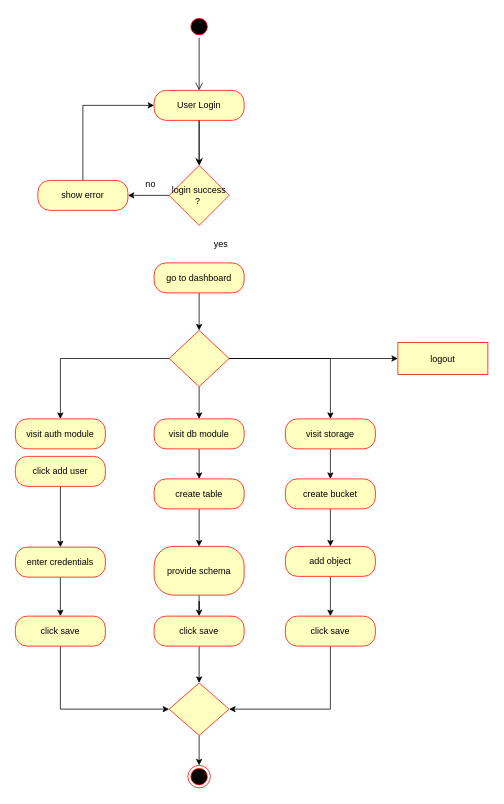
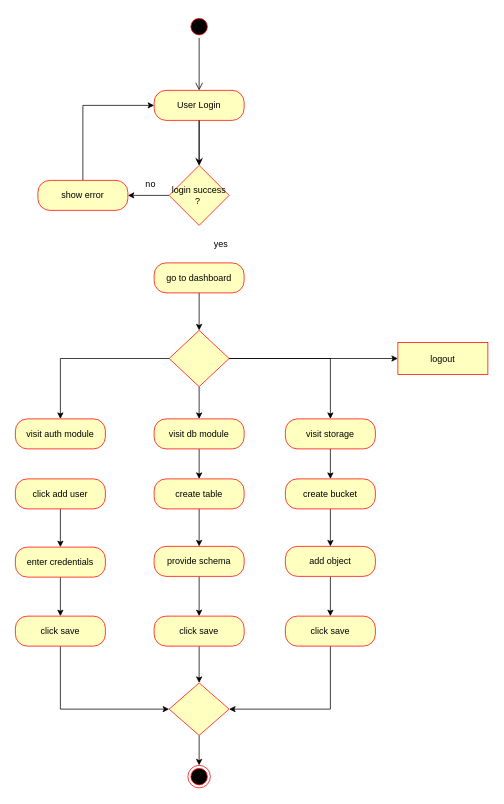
(60, 471) -> (60, 494)
(199, 571) -> (199, 561)
